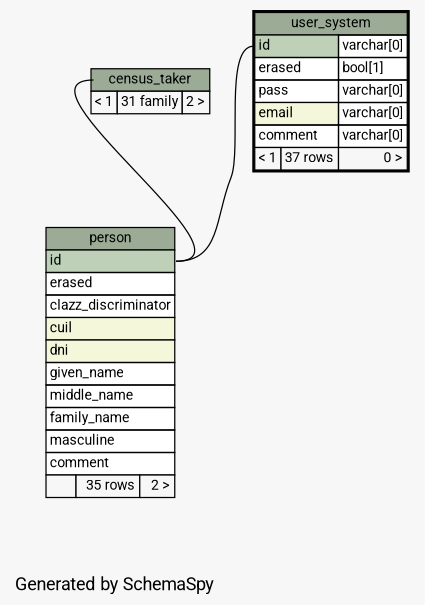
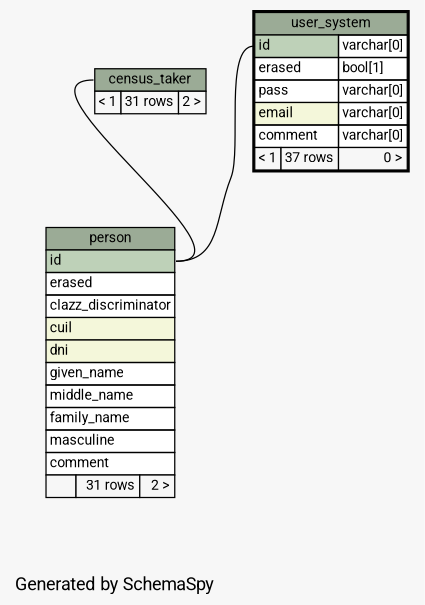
(150, 102) -> (150, 102)
(111, 486) -> (111, 486)
